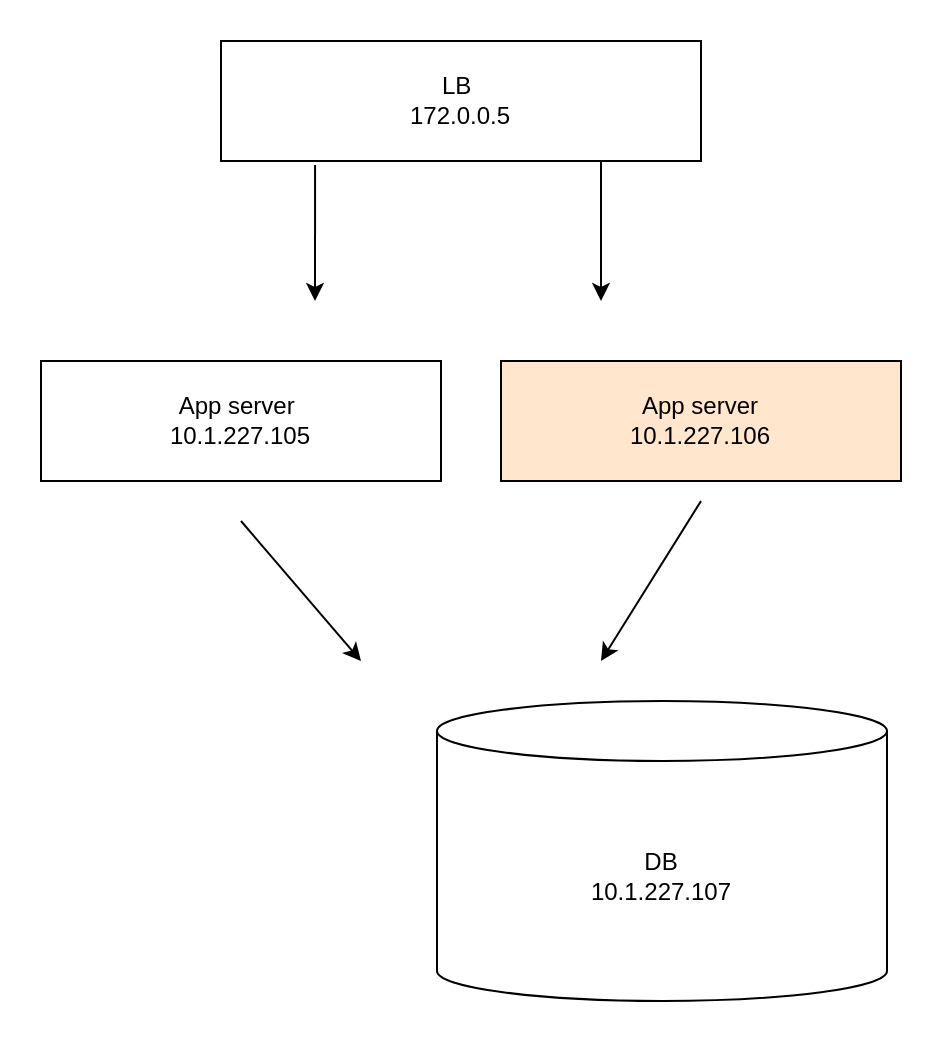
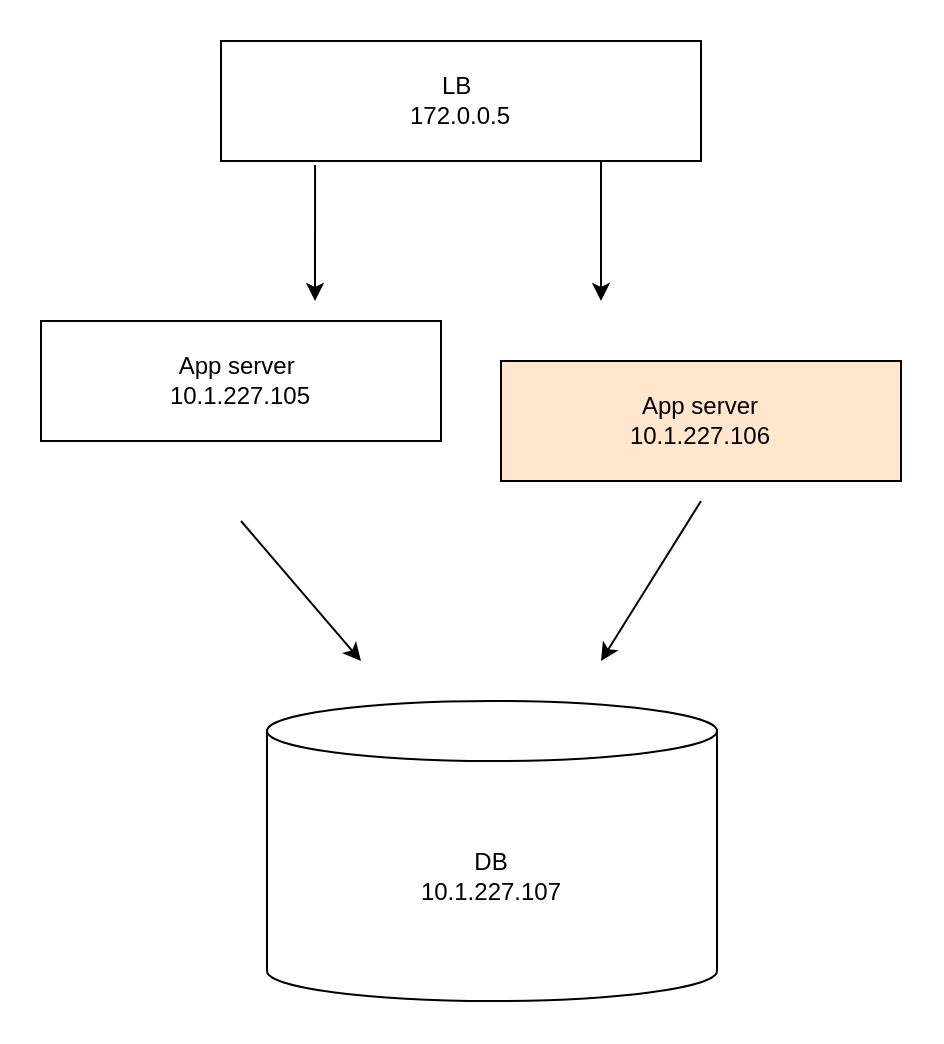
(241, 421) -> (241, 381)
(662, 851) -> (492, 851)
